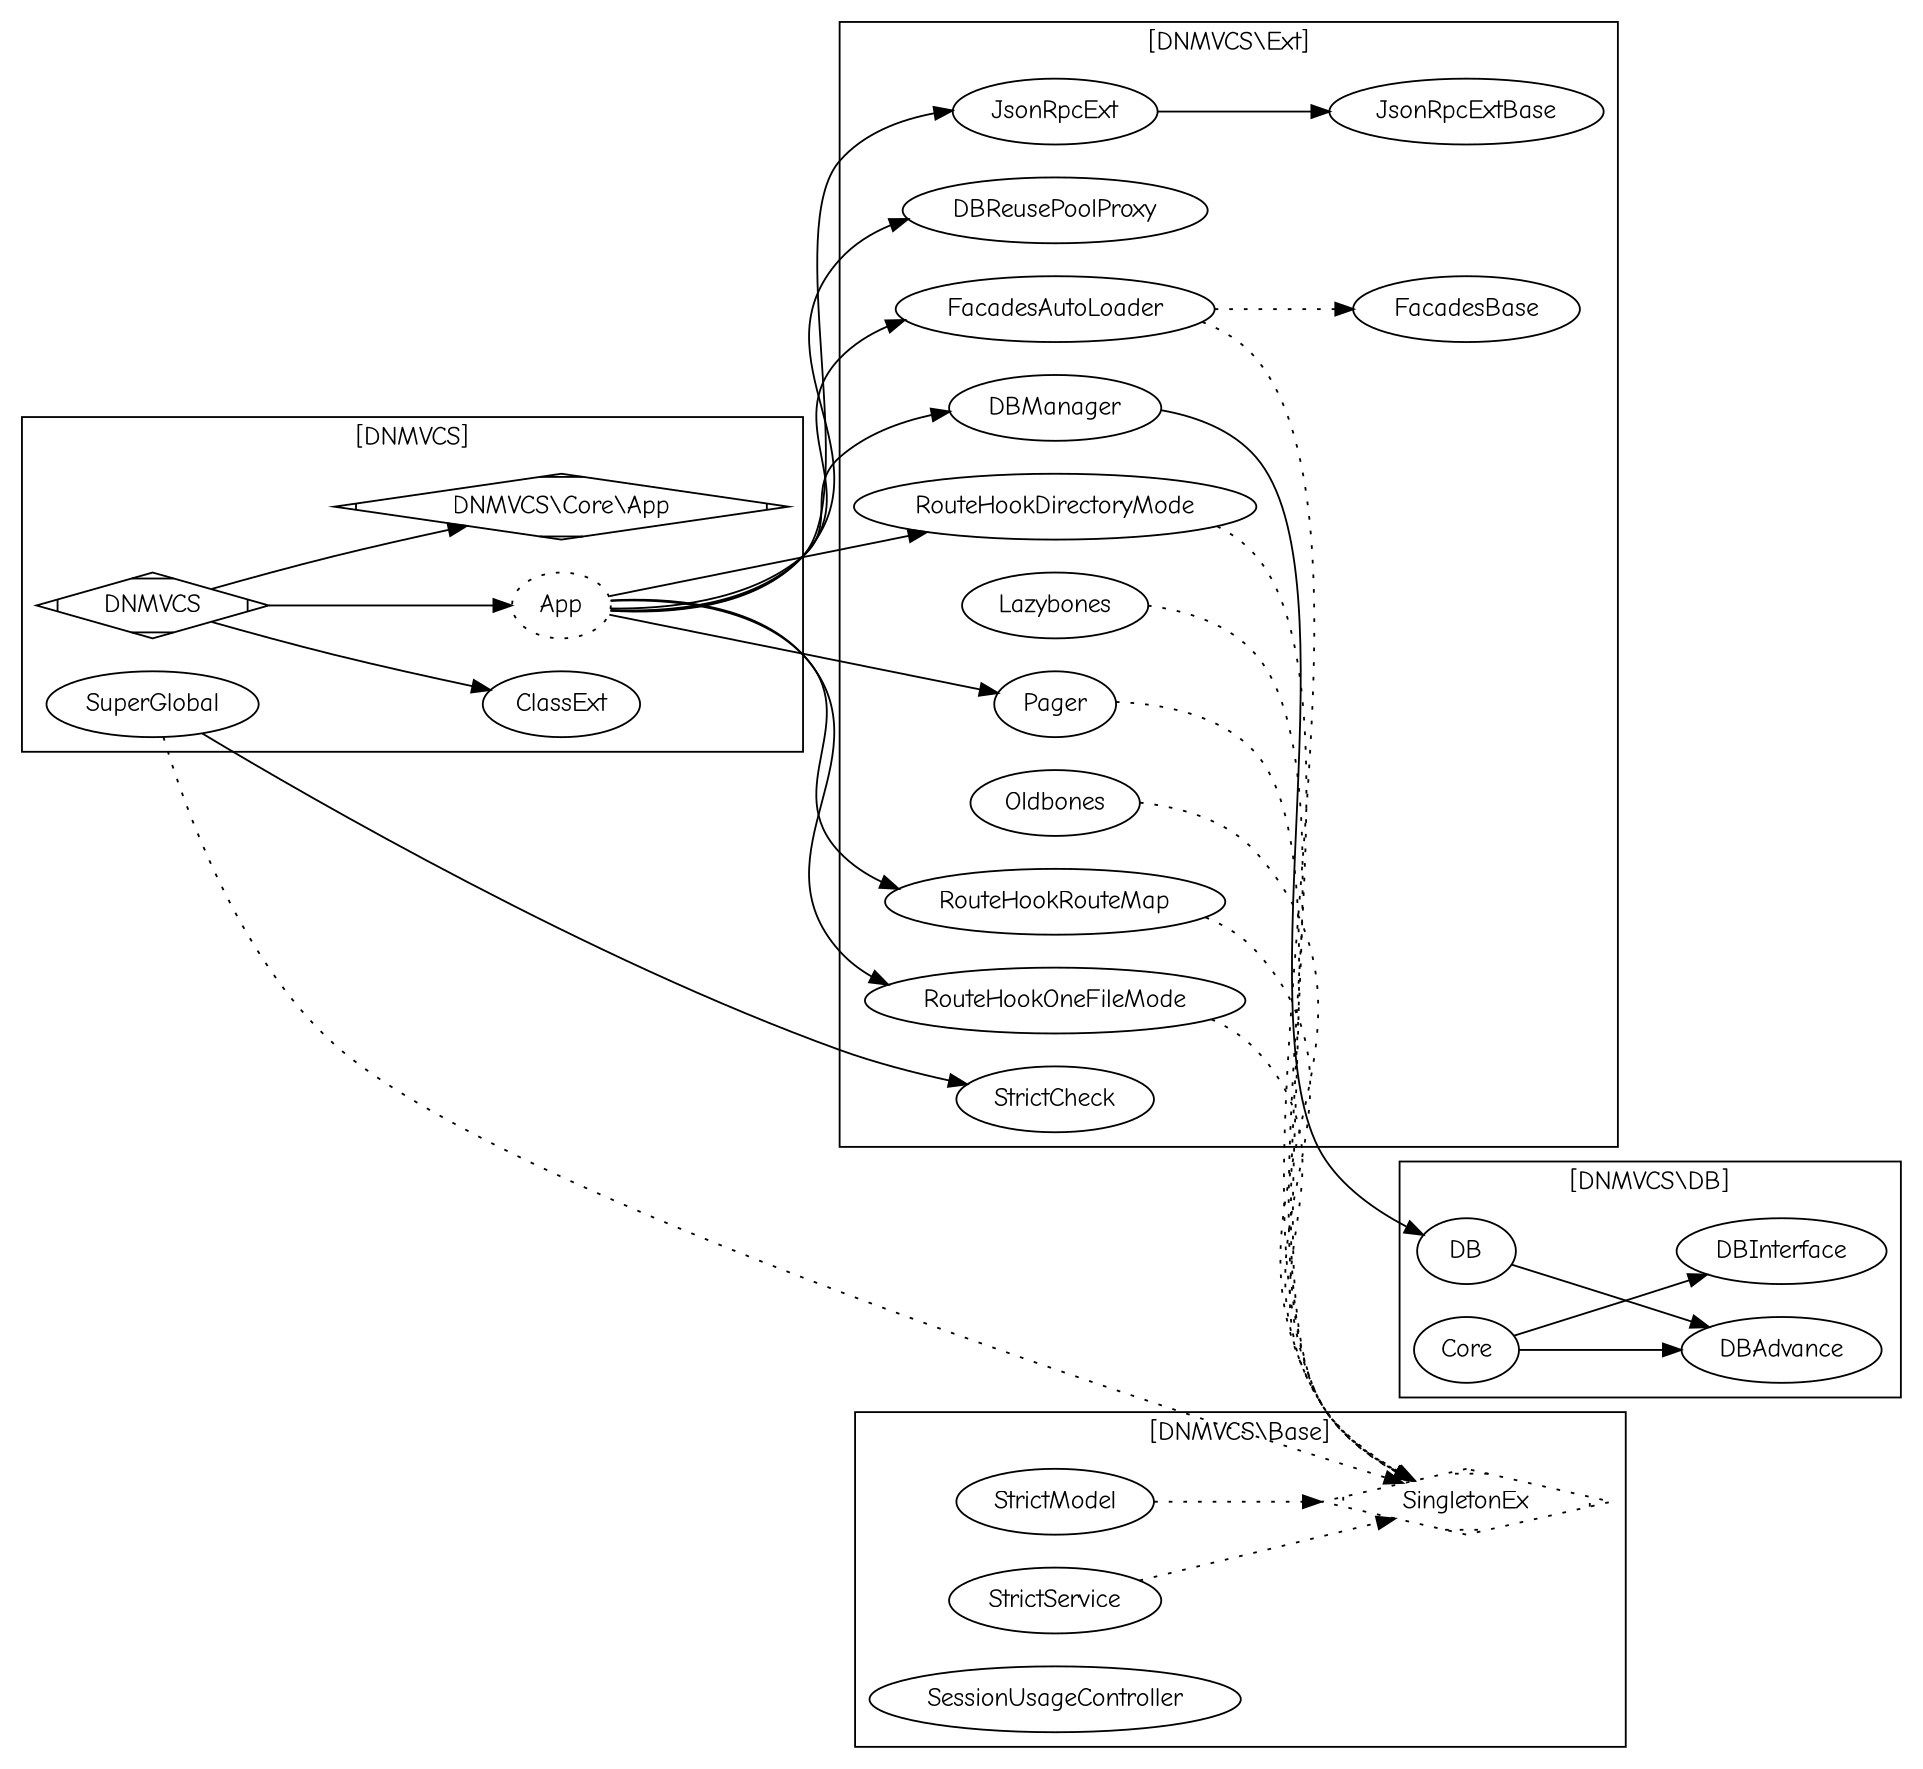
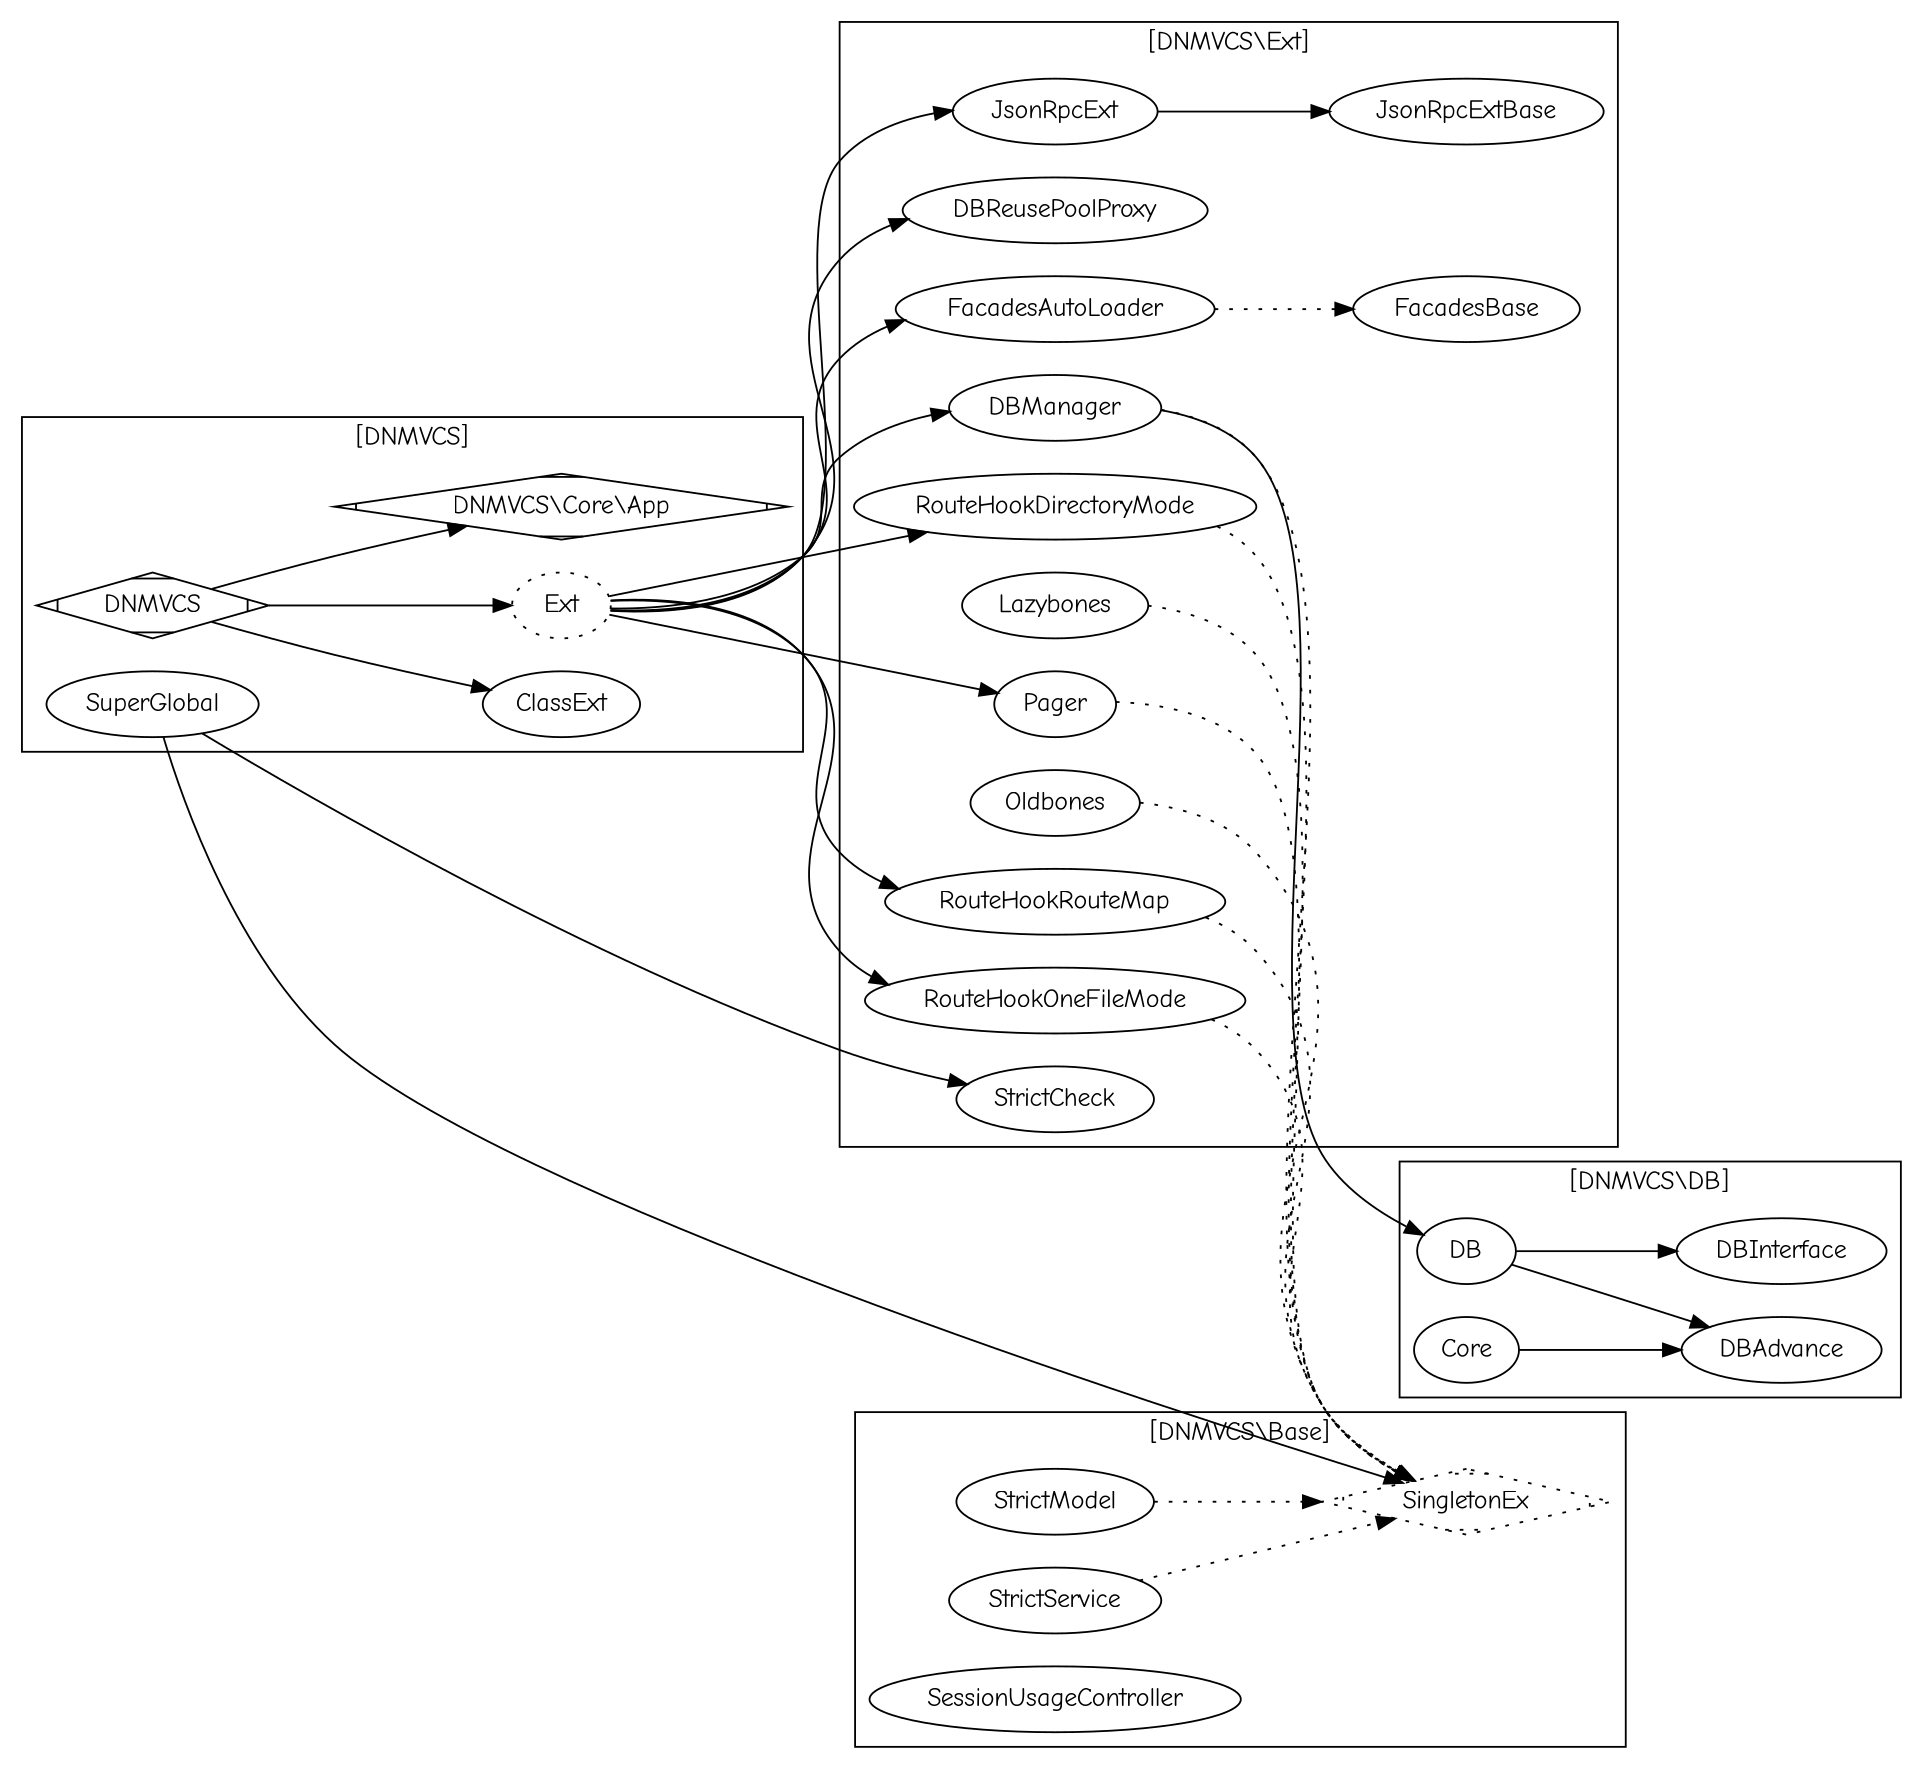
(561, 605) -> (561, 605)
(1312, 682) -> (1300, 925)
(680, 1229) -> (680, 1229)
(1601, 1308) -> (1587, 1251)
